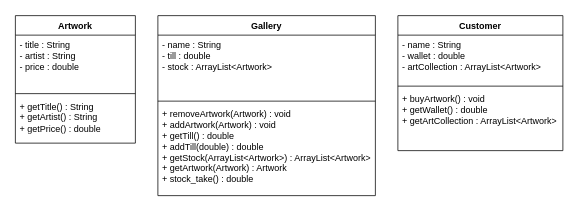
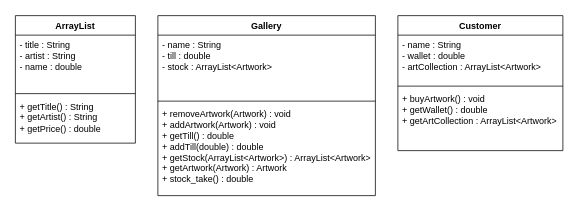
(75, 26) -> (75, 26)
(56, 56) -> (56, 56)
